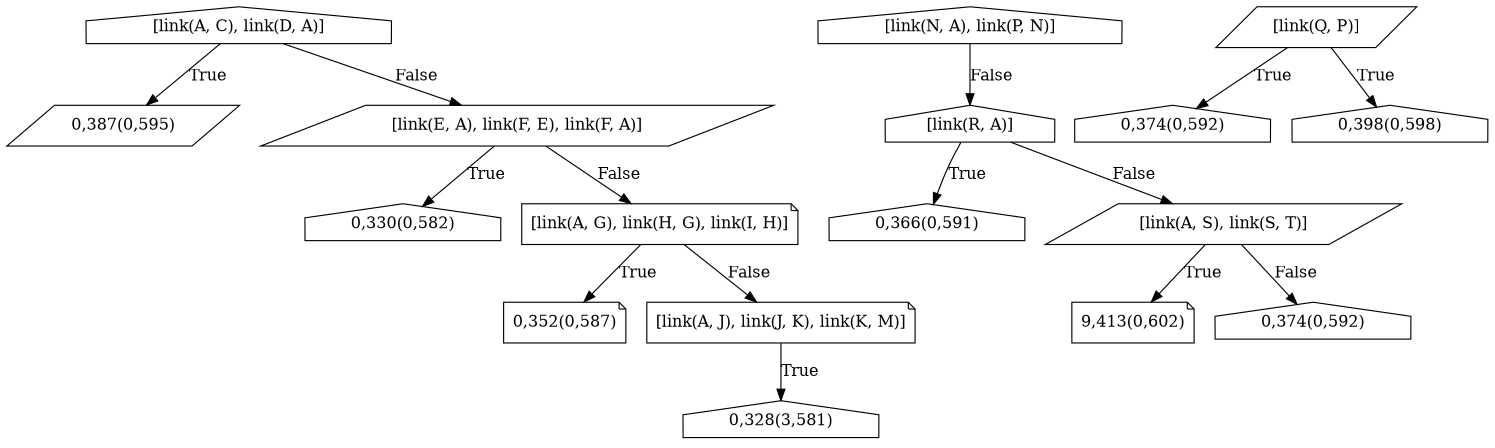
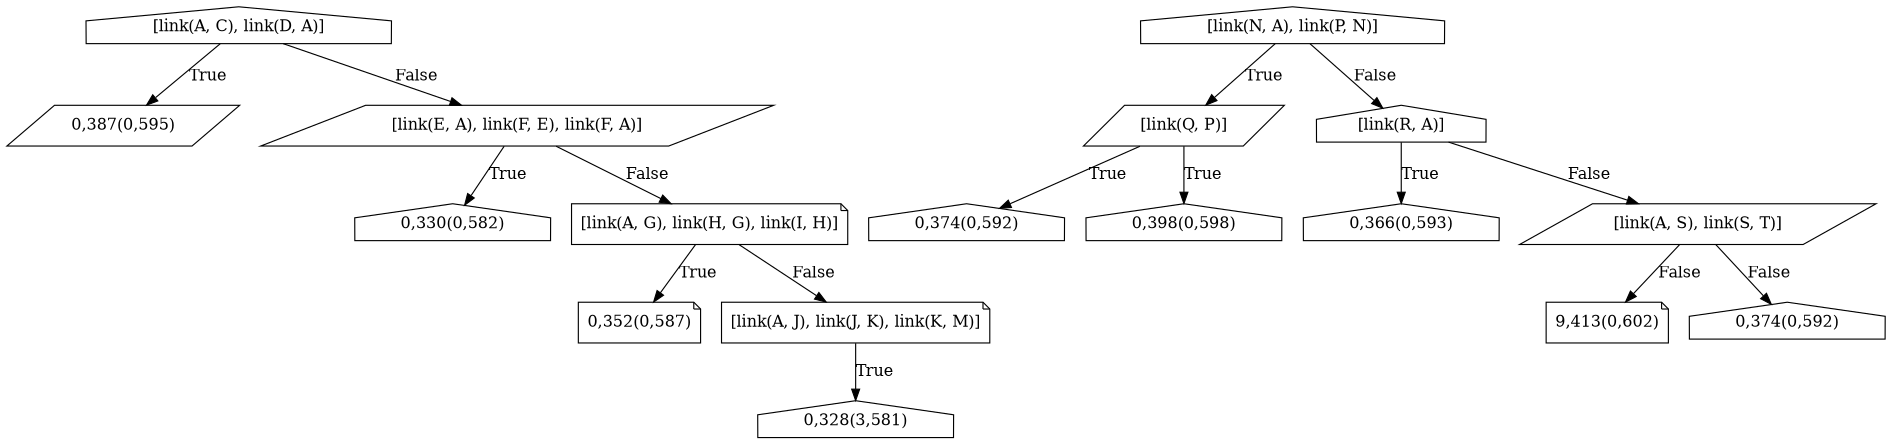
none -> (1245, 71)
(927, 224) -> (1401, 224)
(1203, 273) -> (1680, 273)
